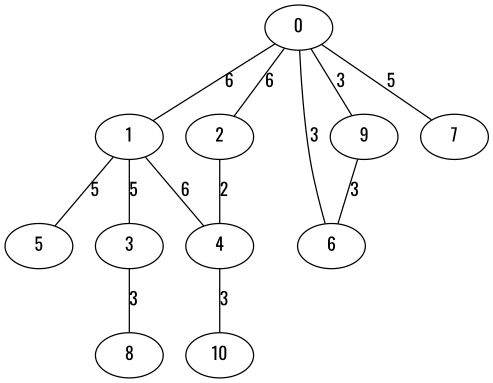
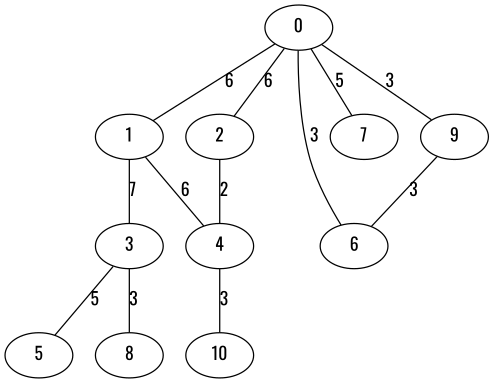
(134, 191) -> (133, 191)
(84, 192) -> (84, 301)
